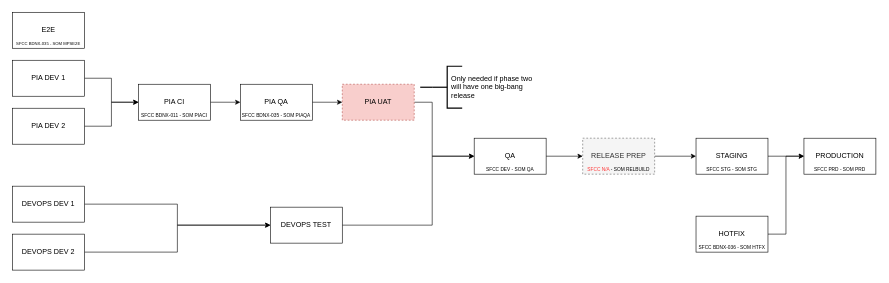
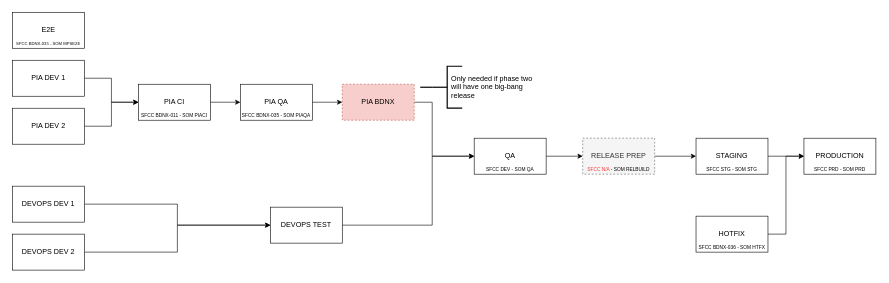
(378, 102) -> (378, 102)
